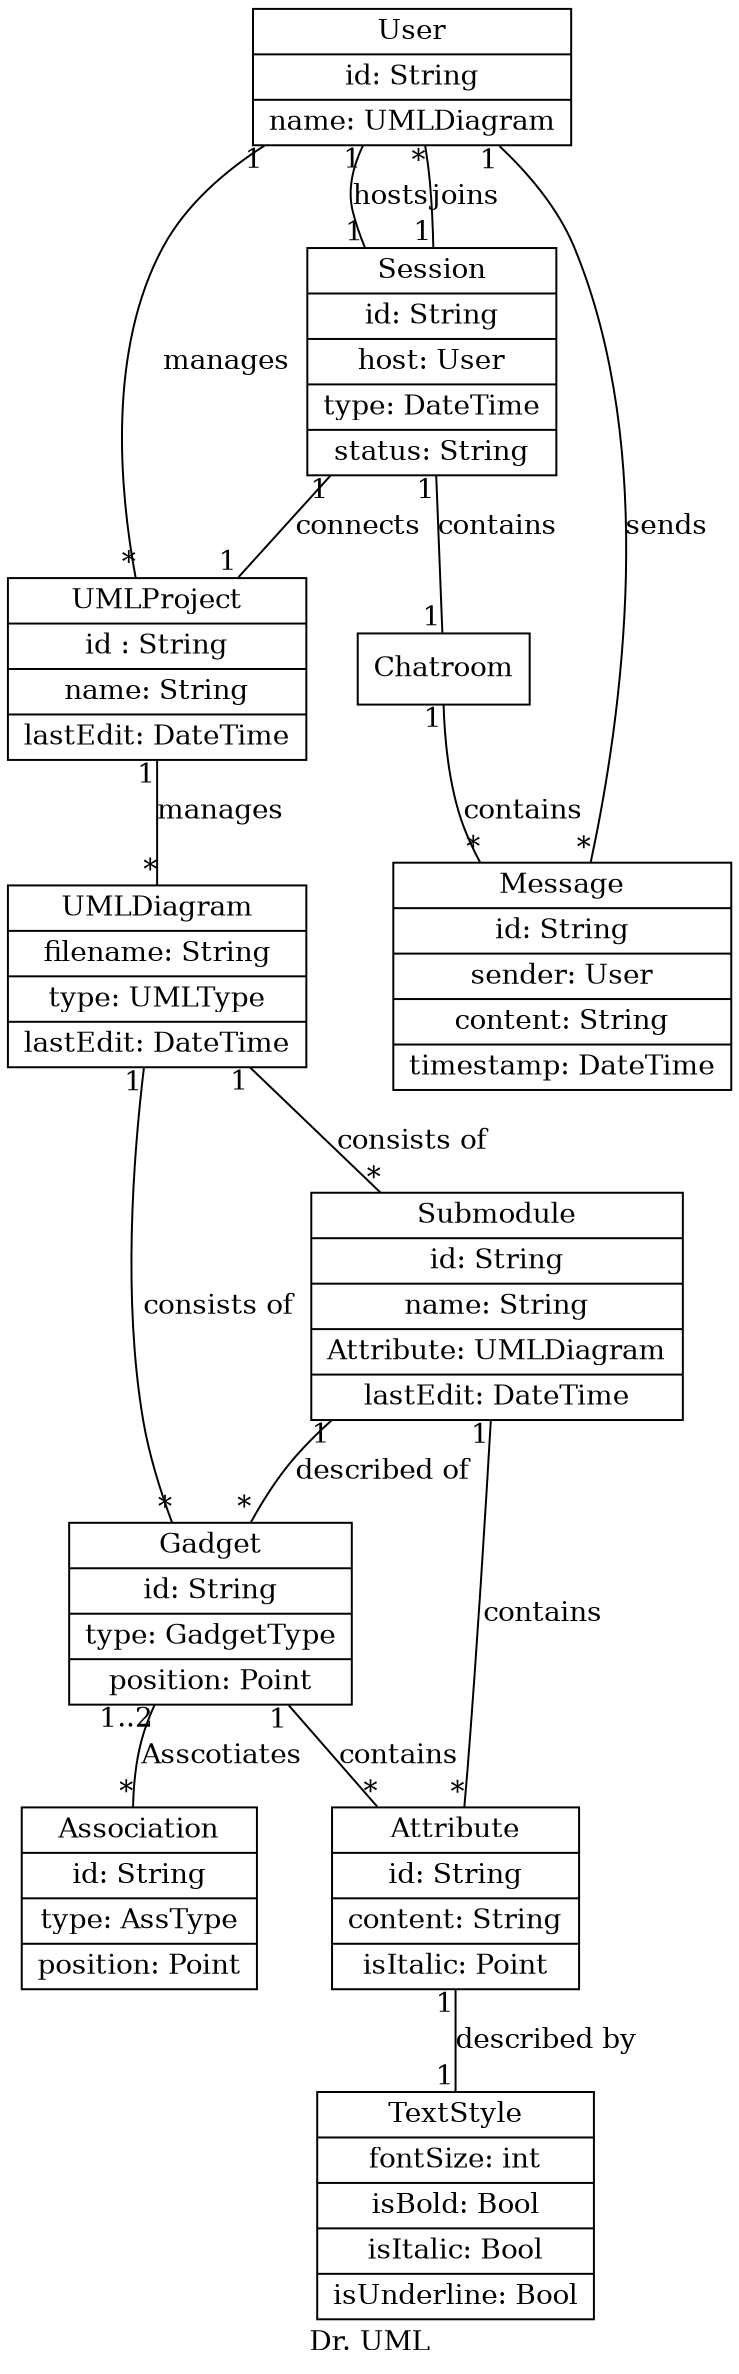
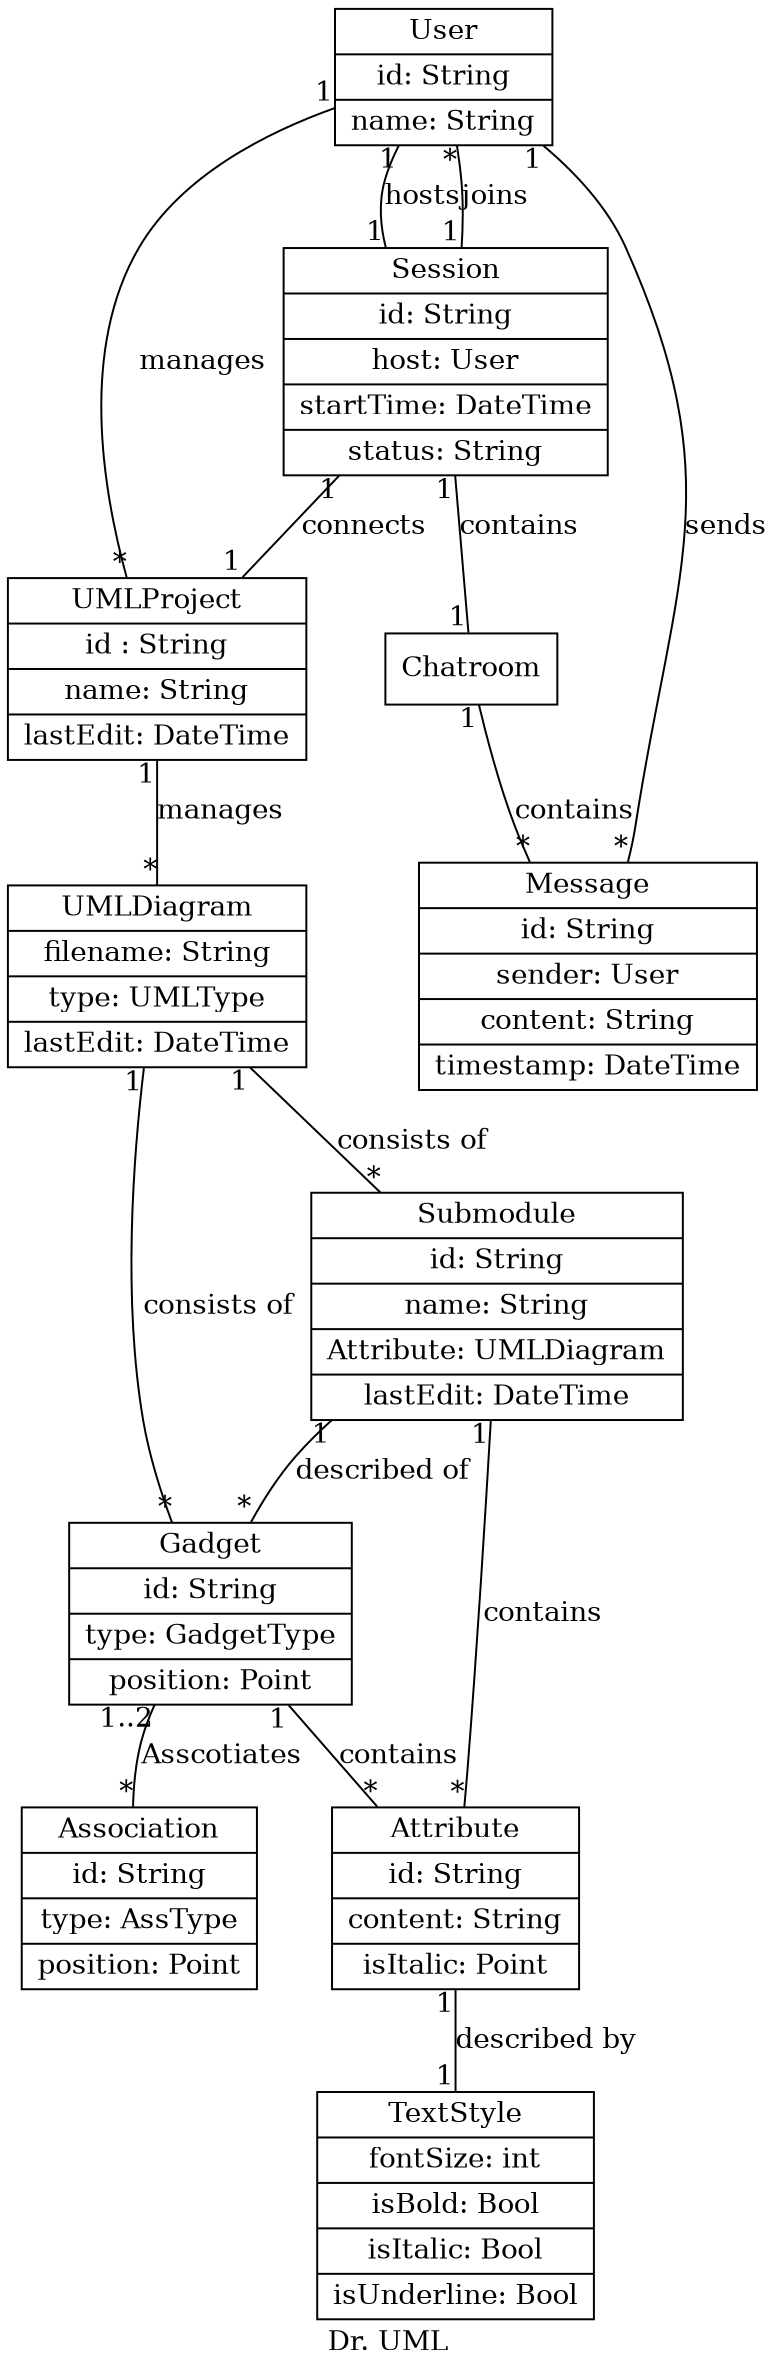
(412, 122) -> (444, 122)
(432, 406) -> (446, 406)
